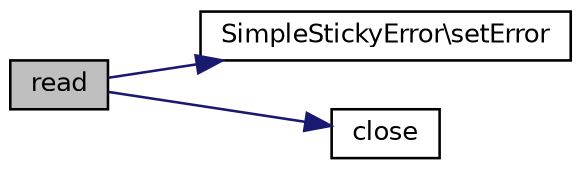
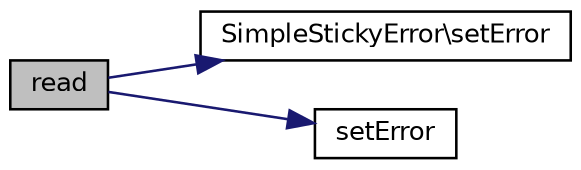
(386, 134) -> (386, 134)
